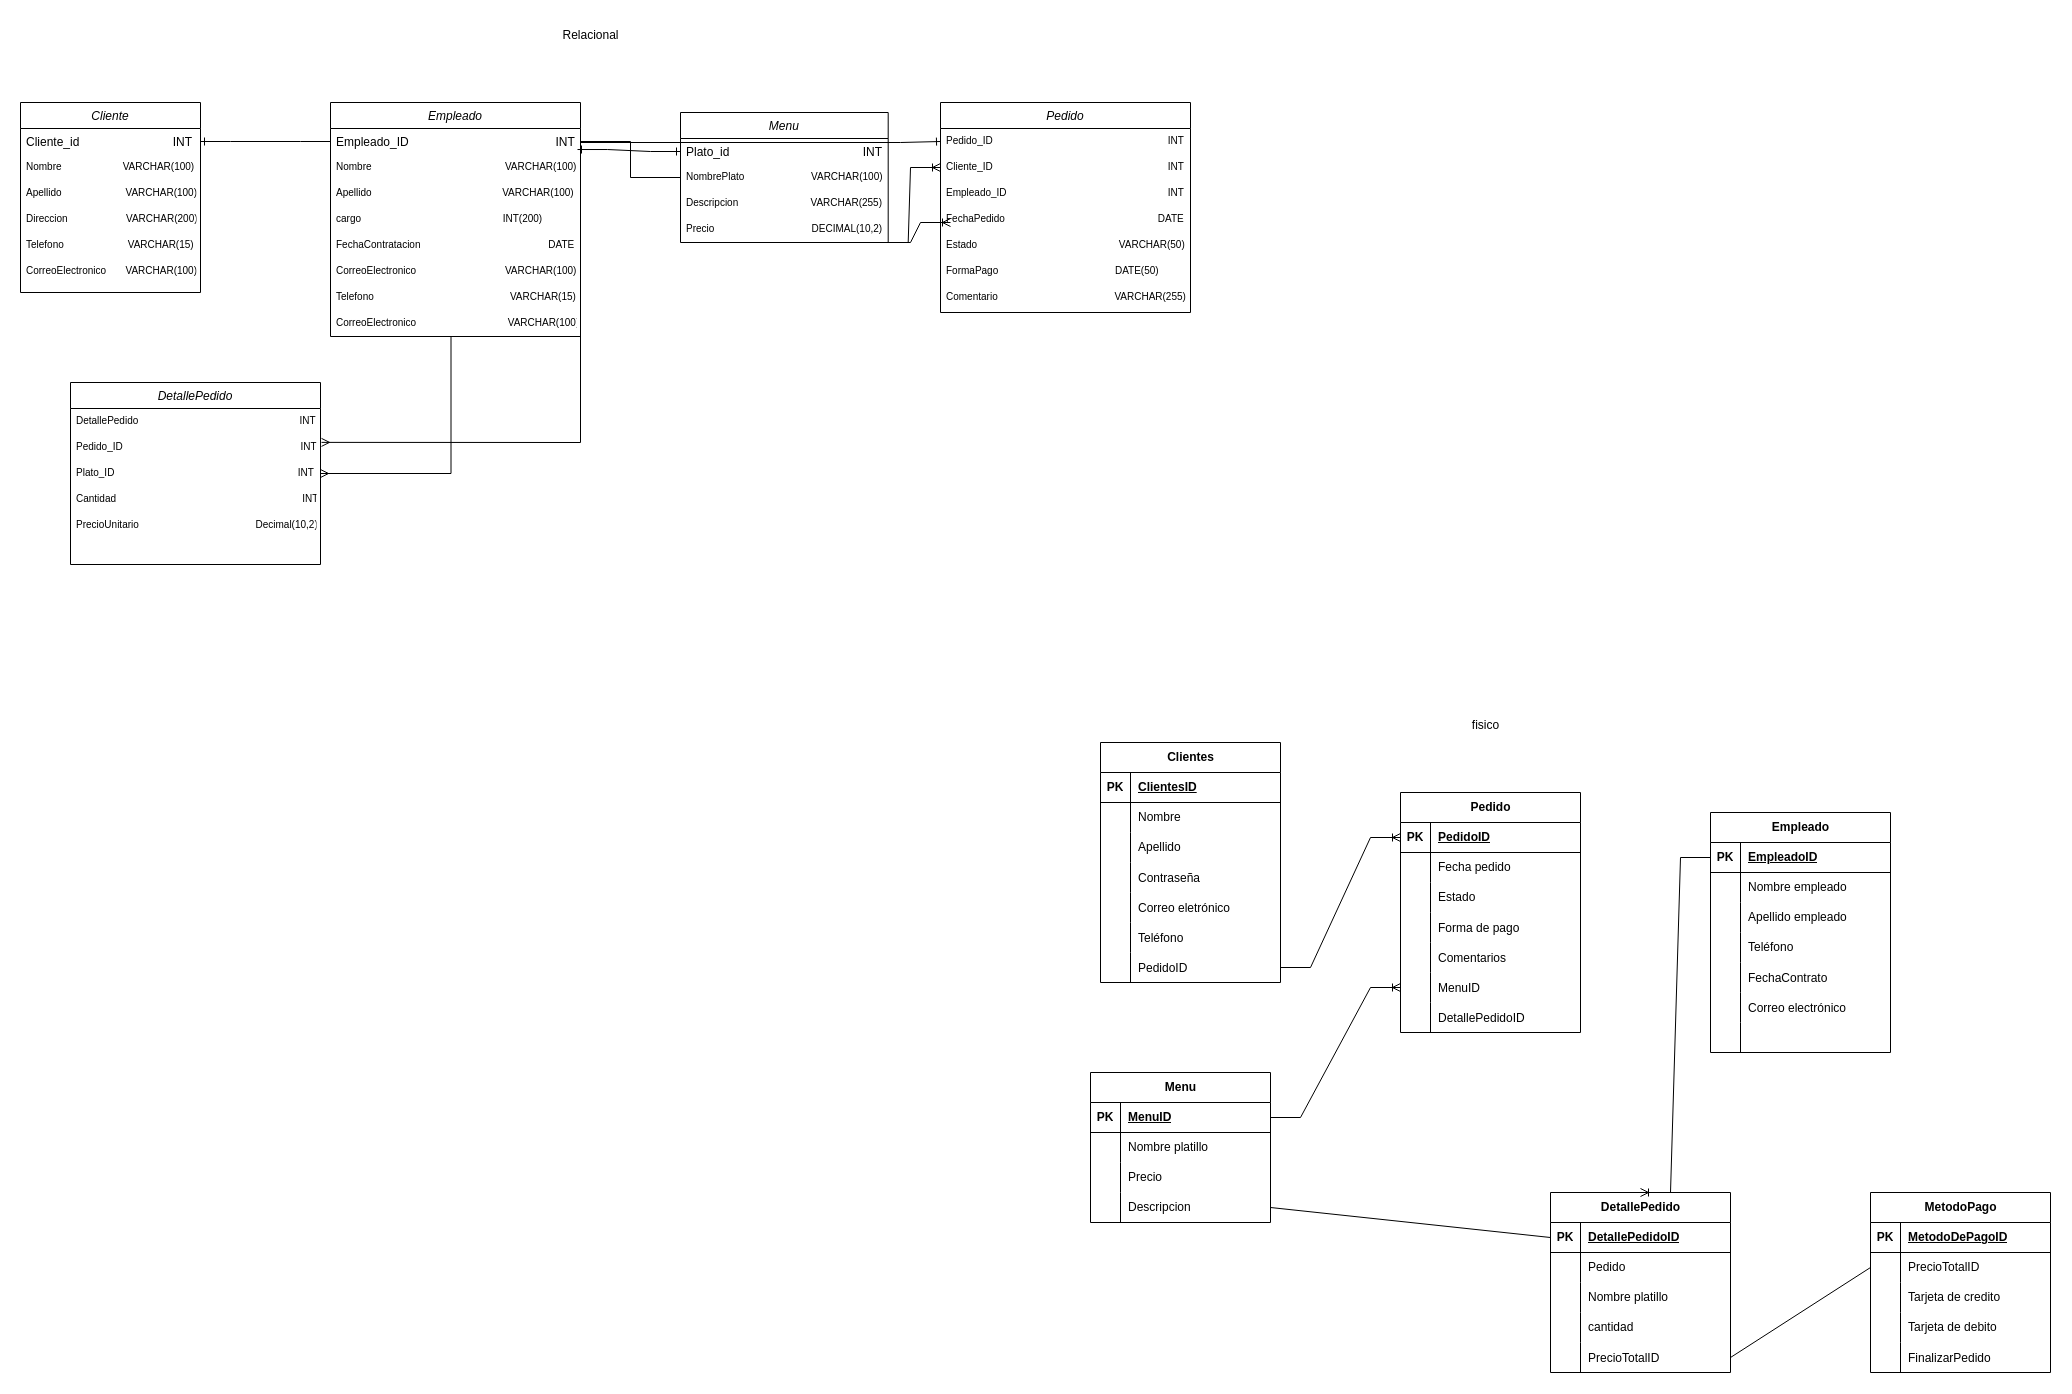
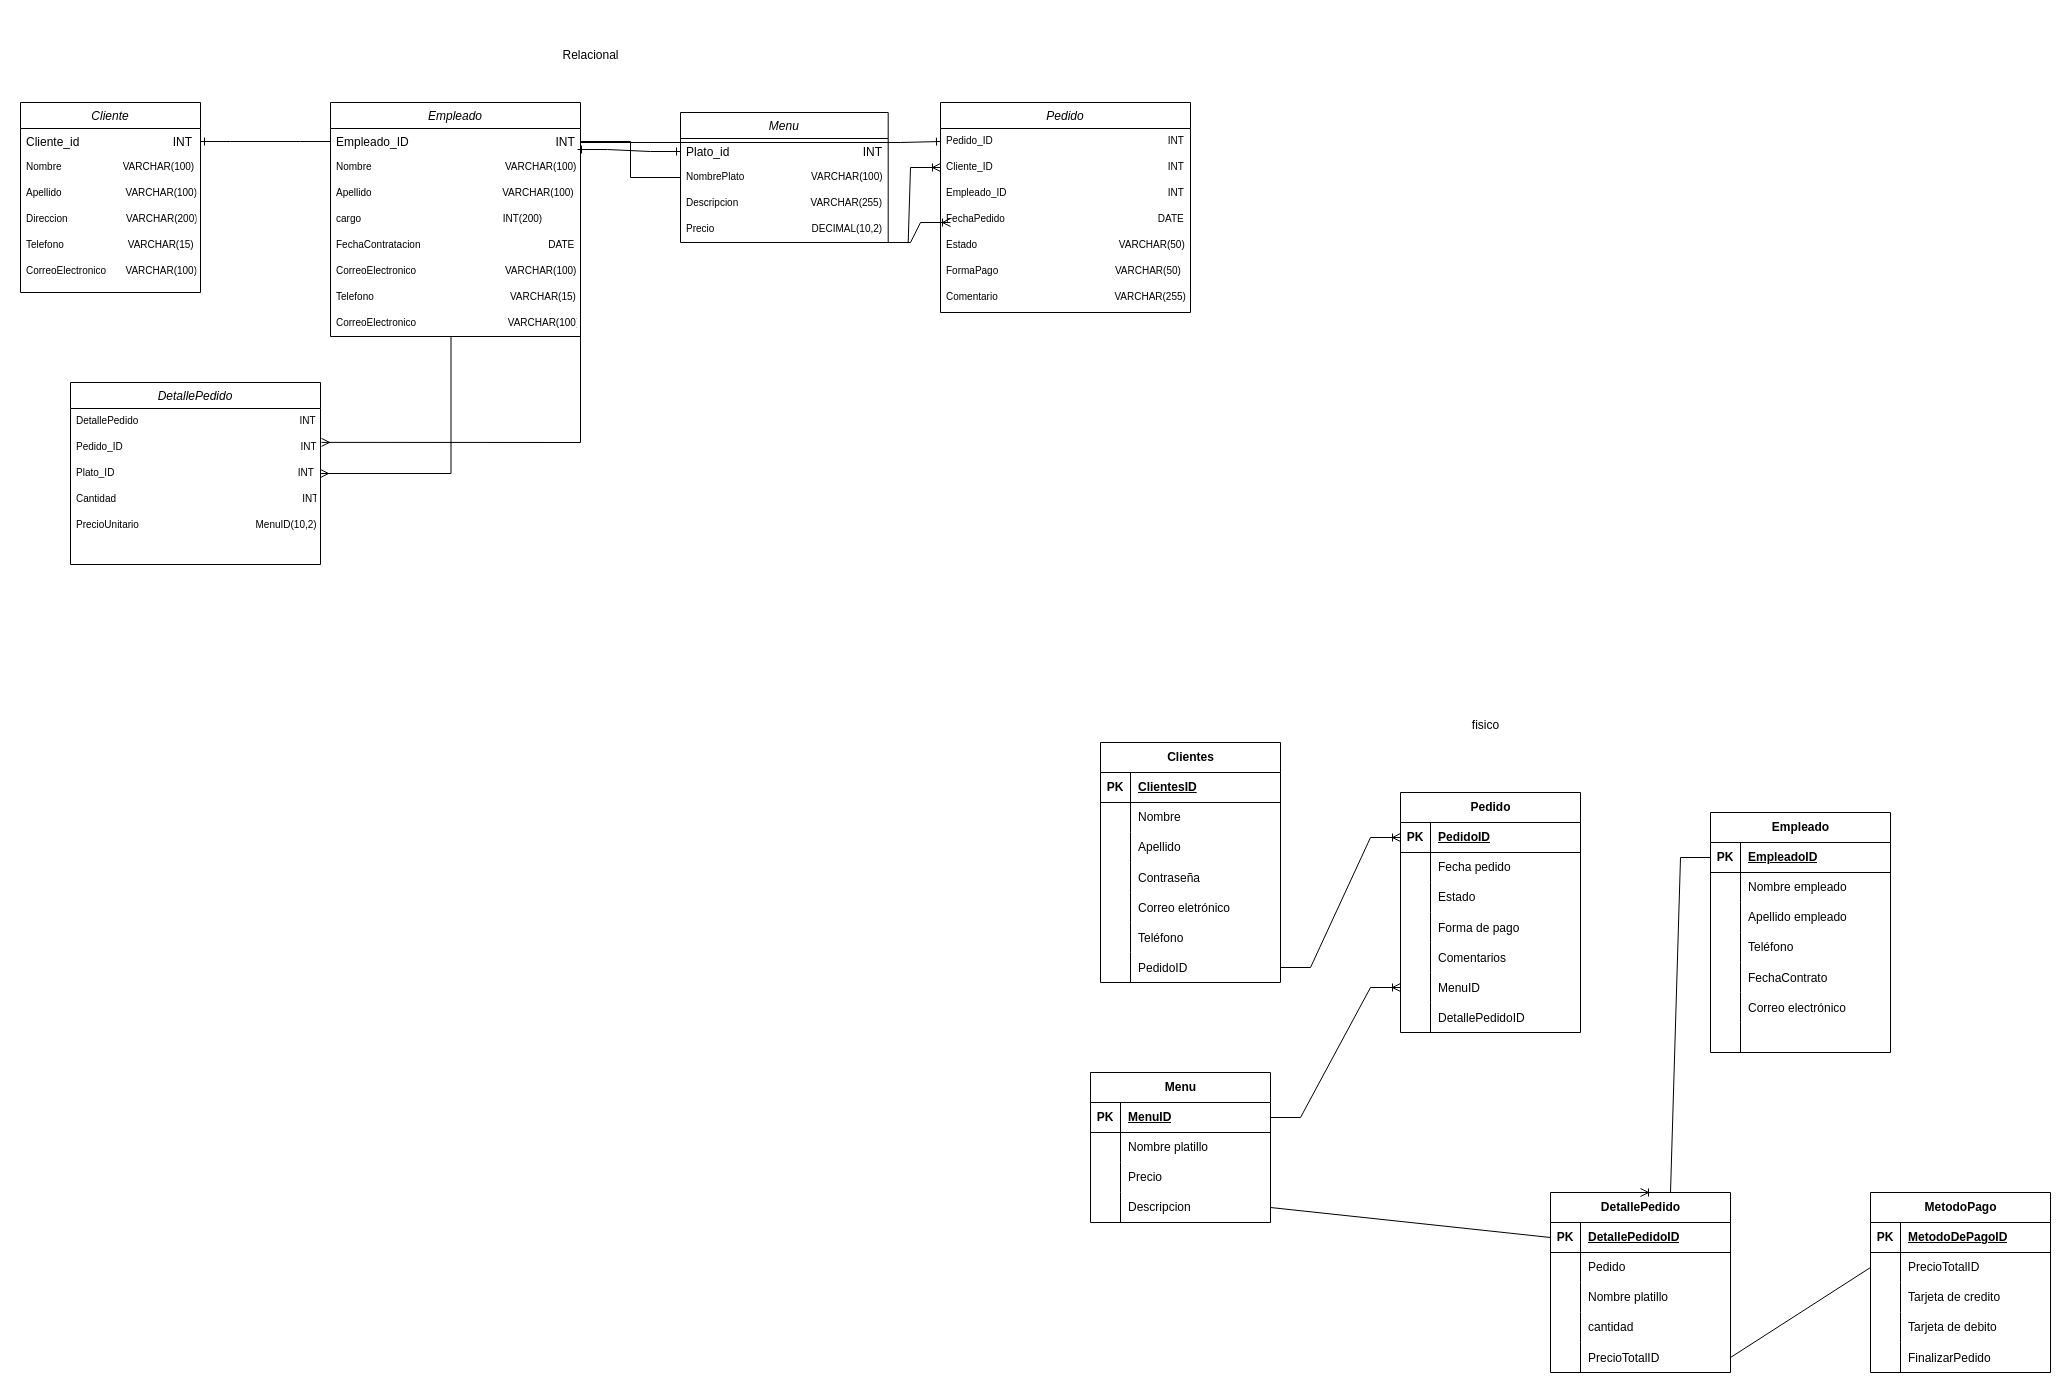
(591, 36) -> (591, 56)
(1084, 271) -> (1092, 271)
(234, 525) -> (234, 525)
